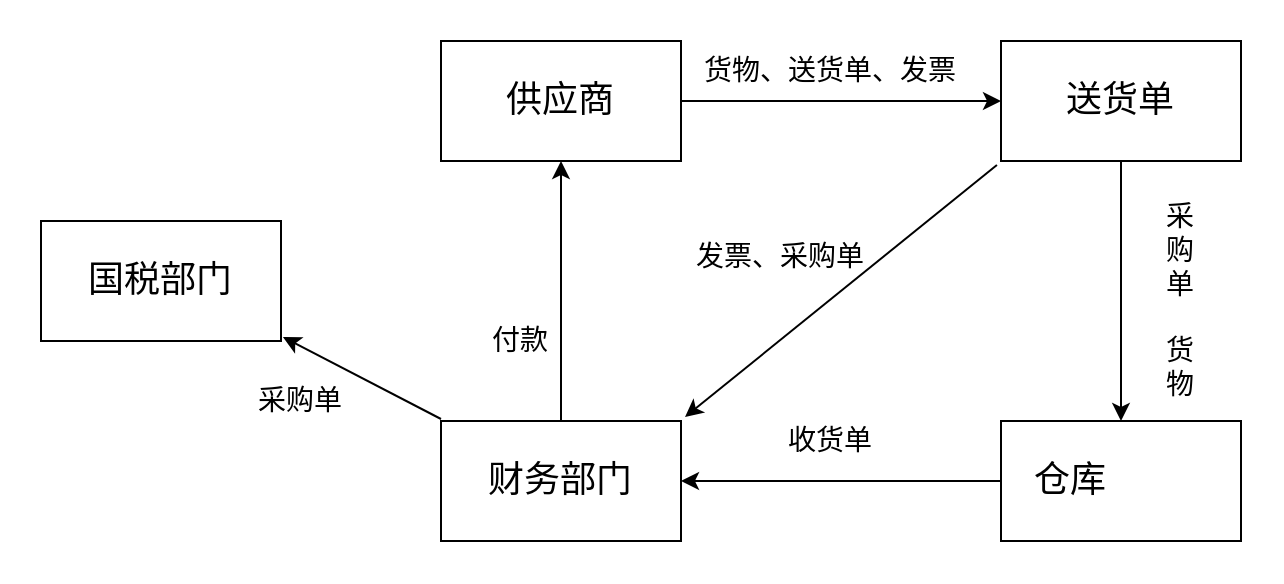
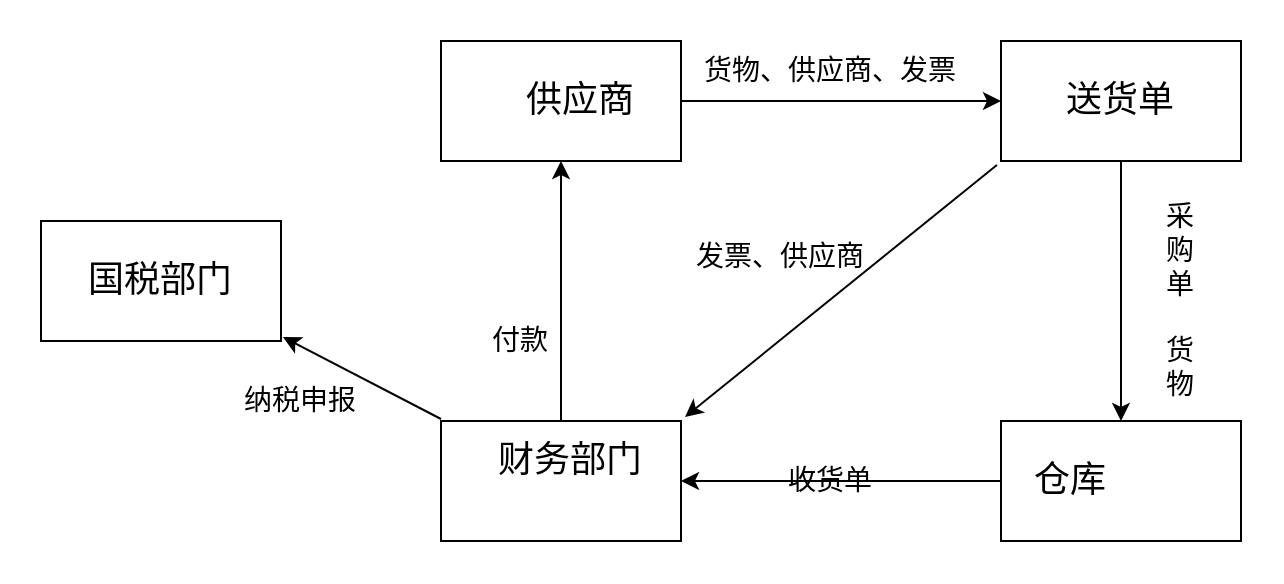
(831, 71) -> (831, 71)
(561, 101) -> (581, 101)
(781, 257) -> (781, 257)
(301, 401) -> (301, 401)
(831, 441) -> (831, 481)
(561, 481) -> (571, 461)
